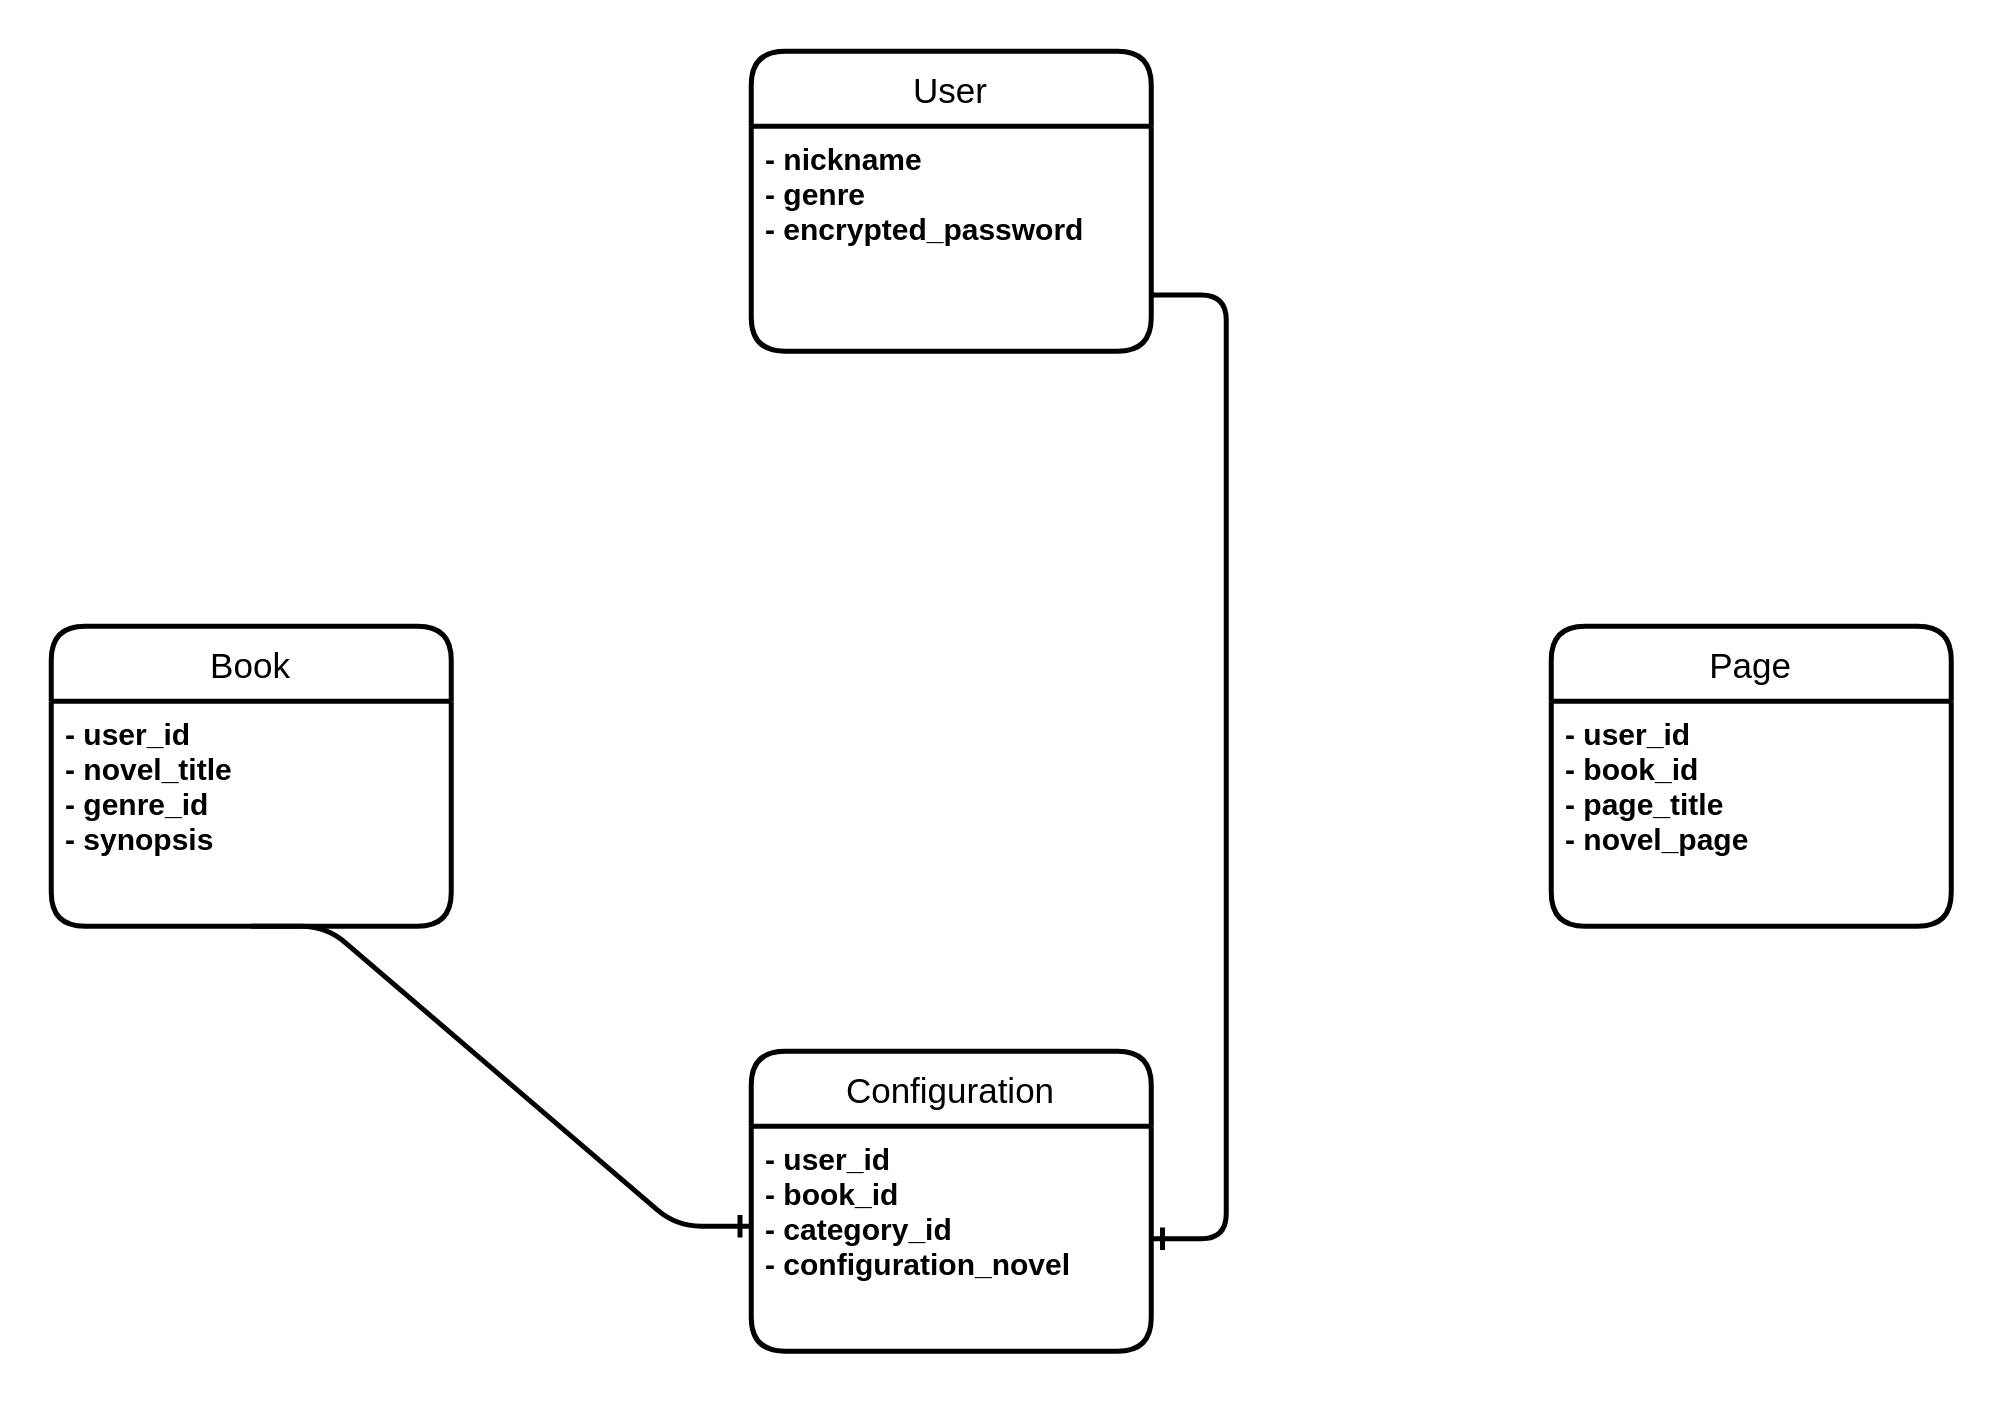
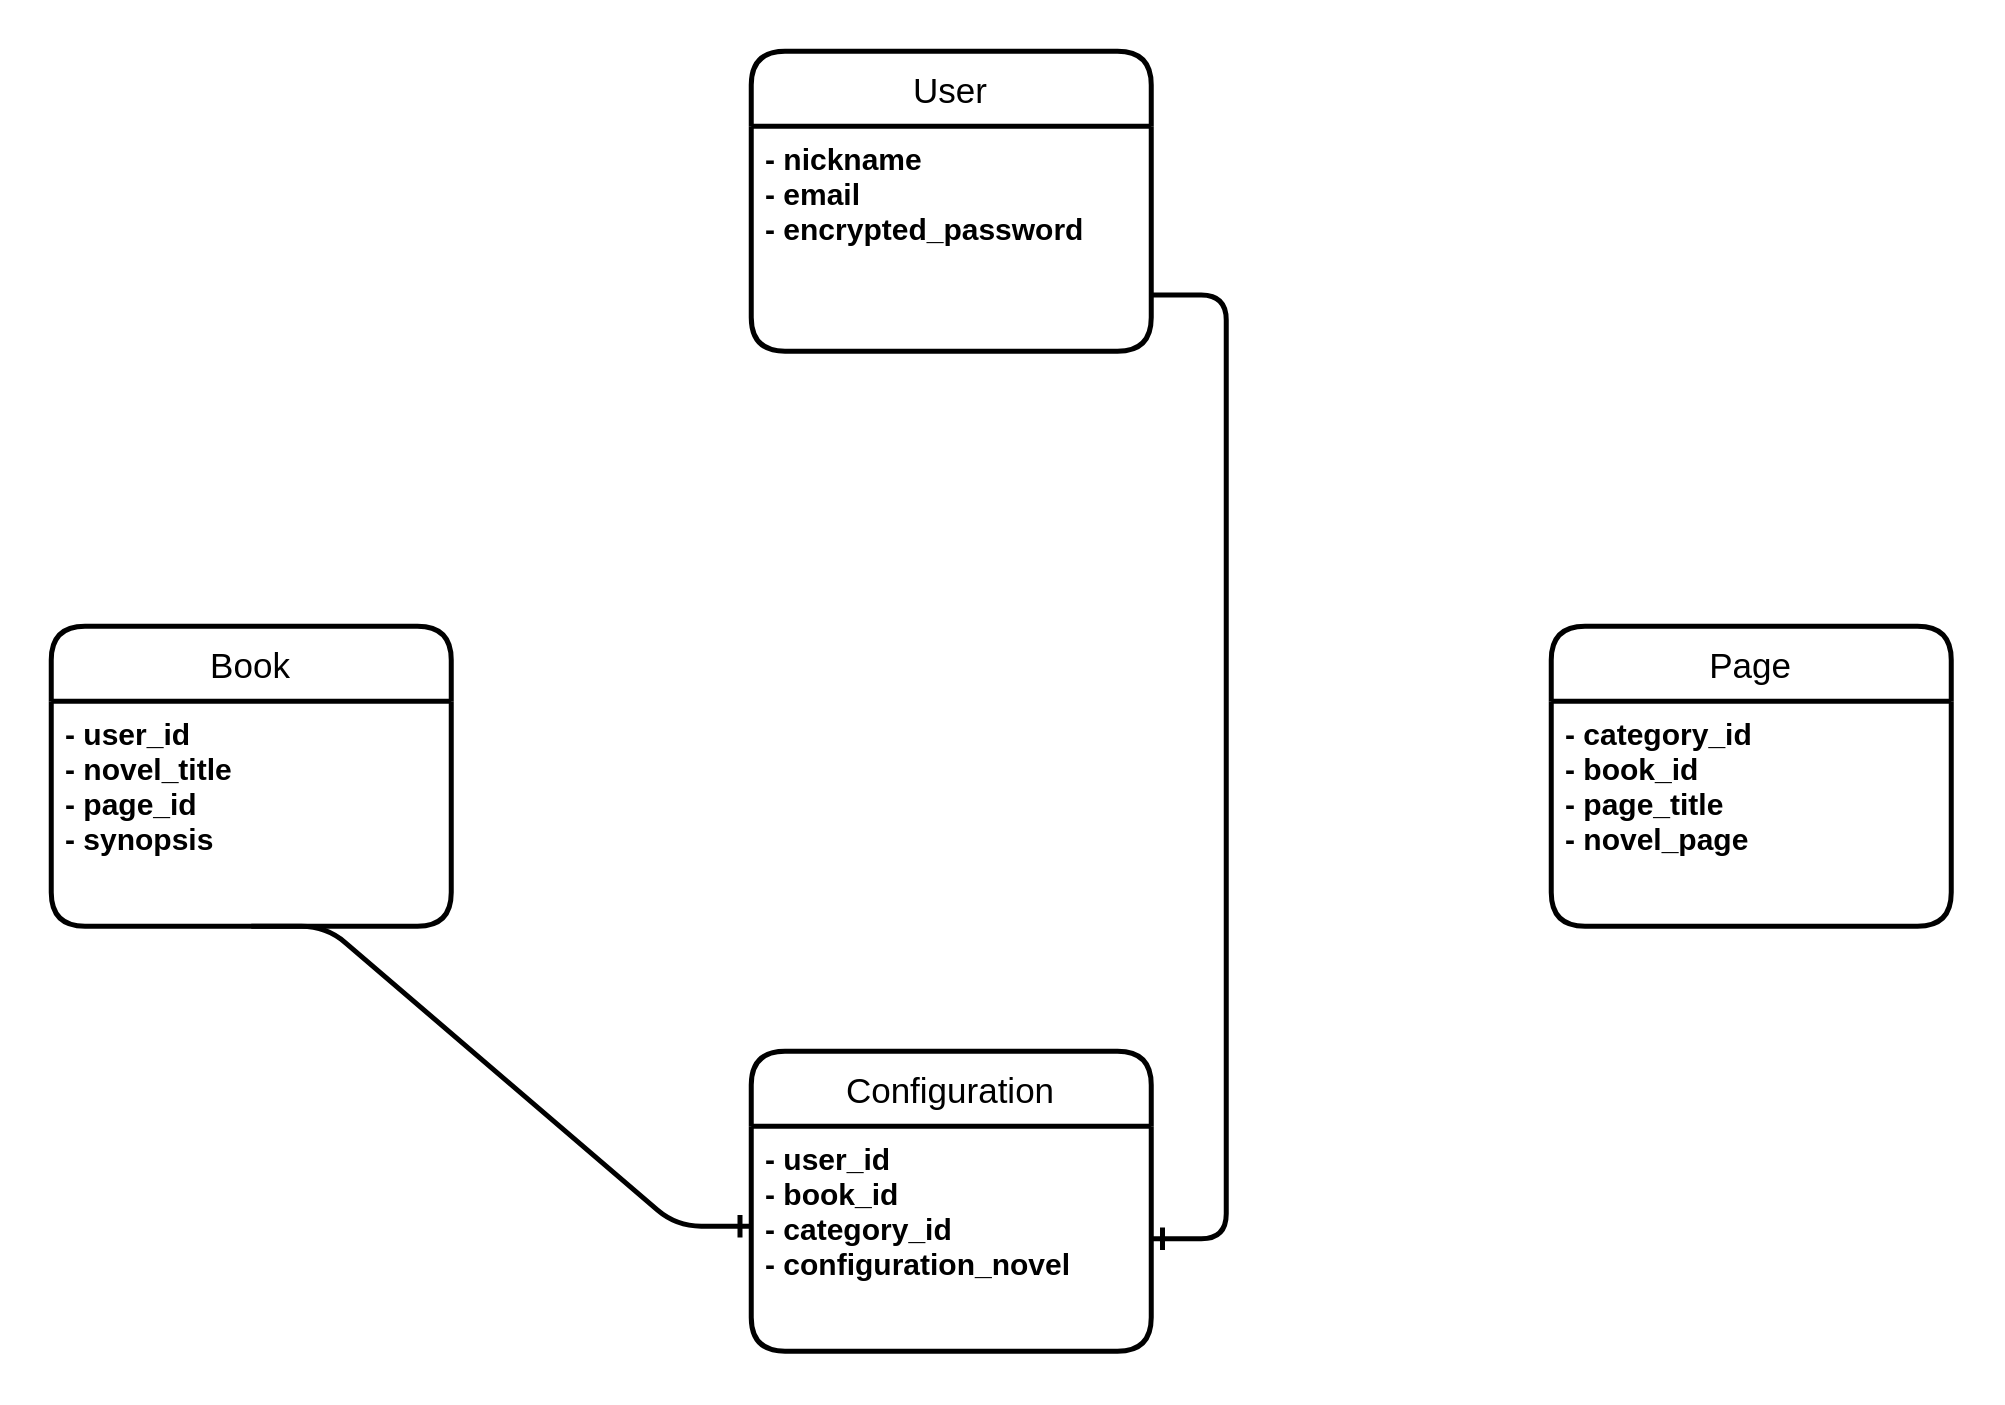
(841, 160) -> (841, 160)
(133, 735) -> (133, 735)
(1633, 735) -> (1666, 735)
